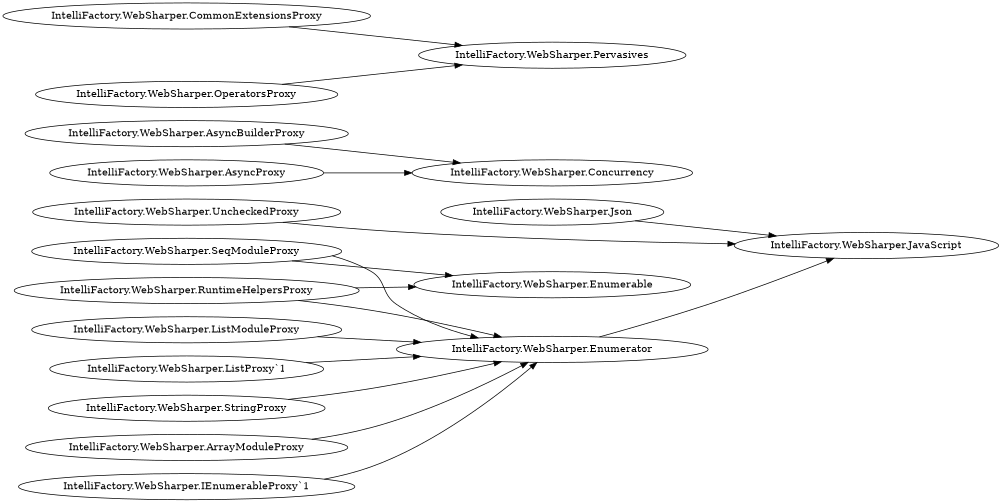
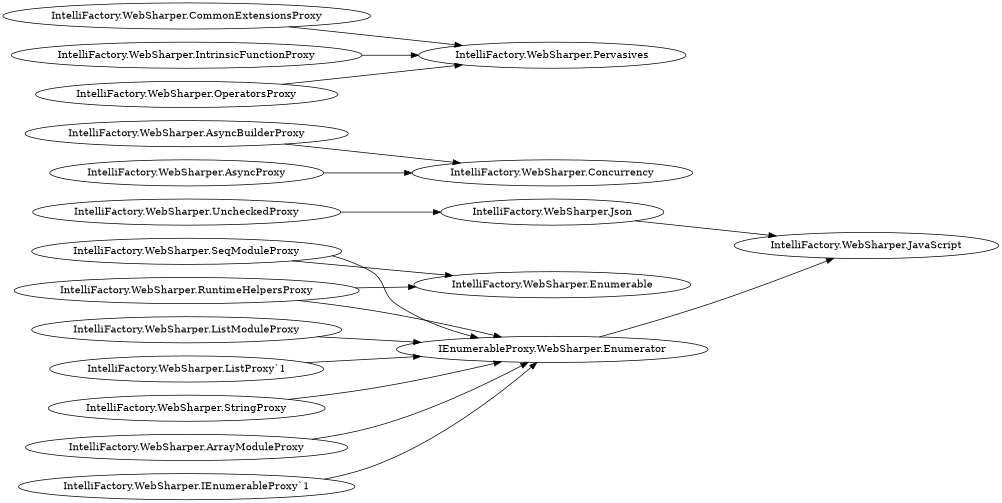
none -> (187, 55)
(505, 237) -> (387, 212)
(552, 349) -> (552, 349)
